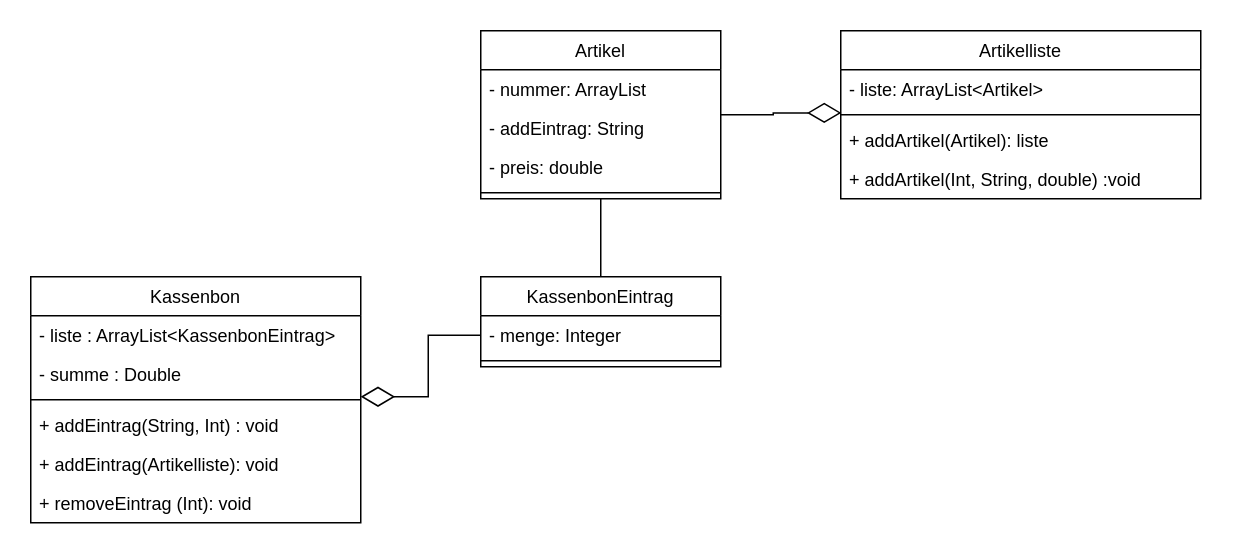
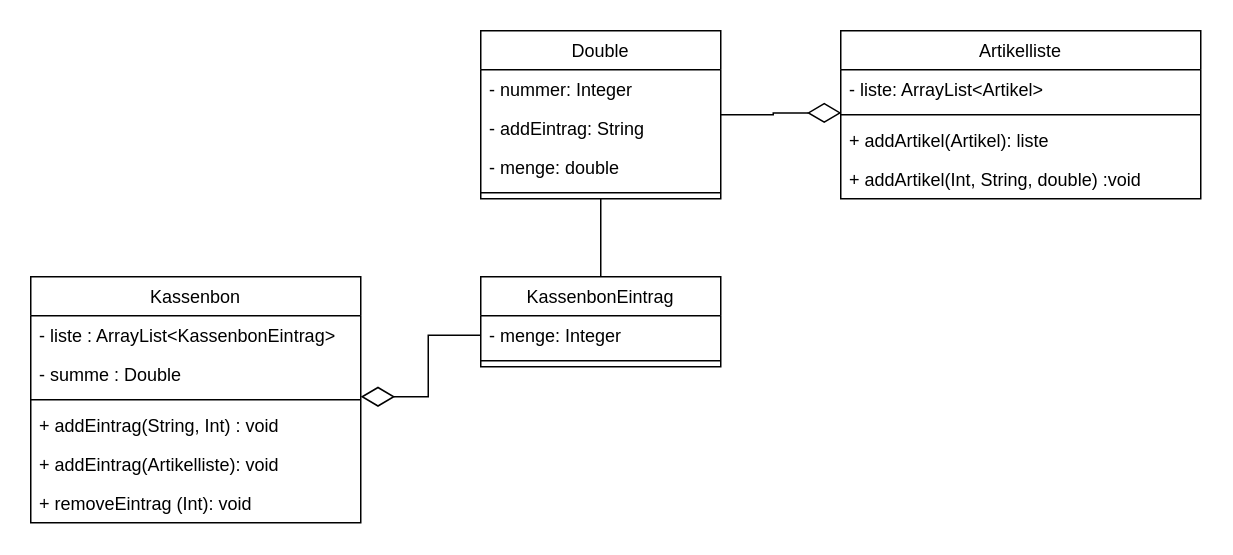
(600, 51) -> (600, 51)
(575, 90) -> (568, 90)
(553, 168) -> (555, 168)
